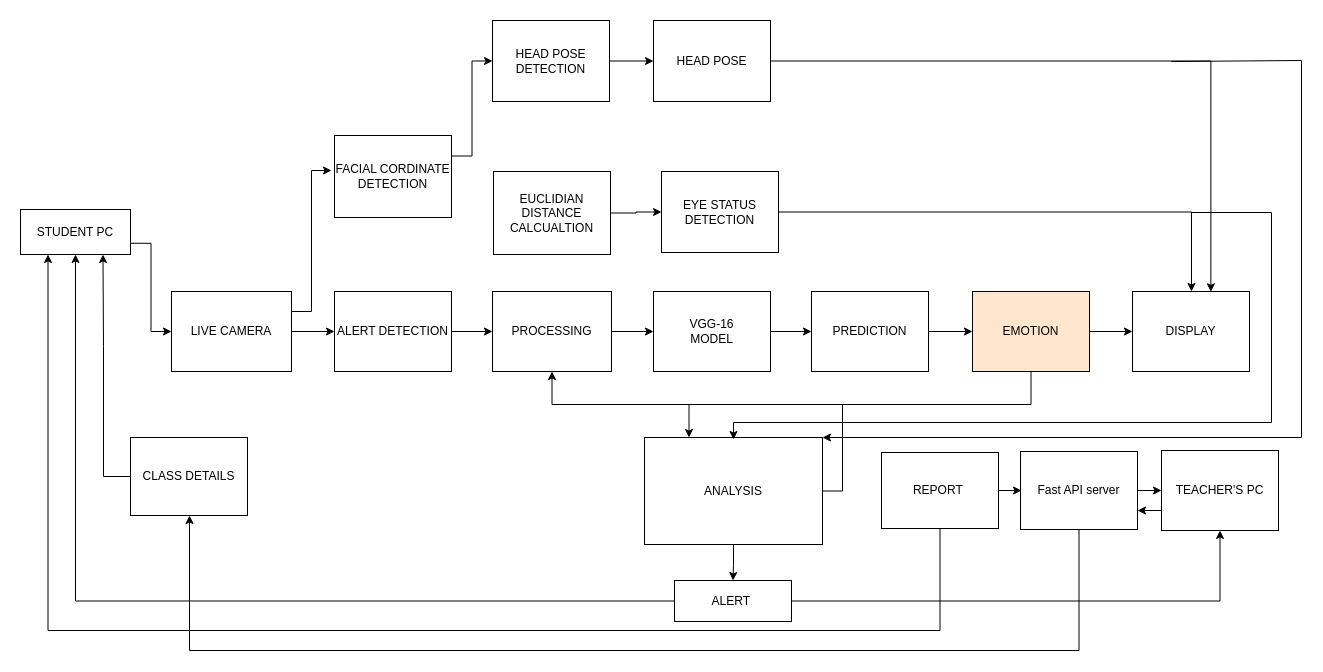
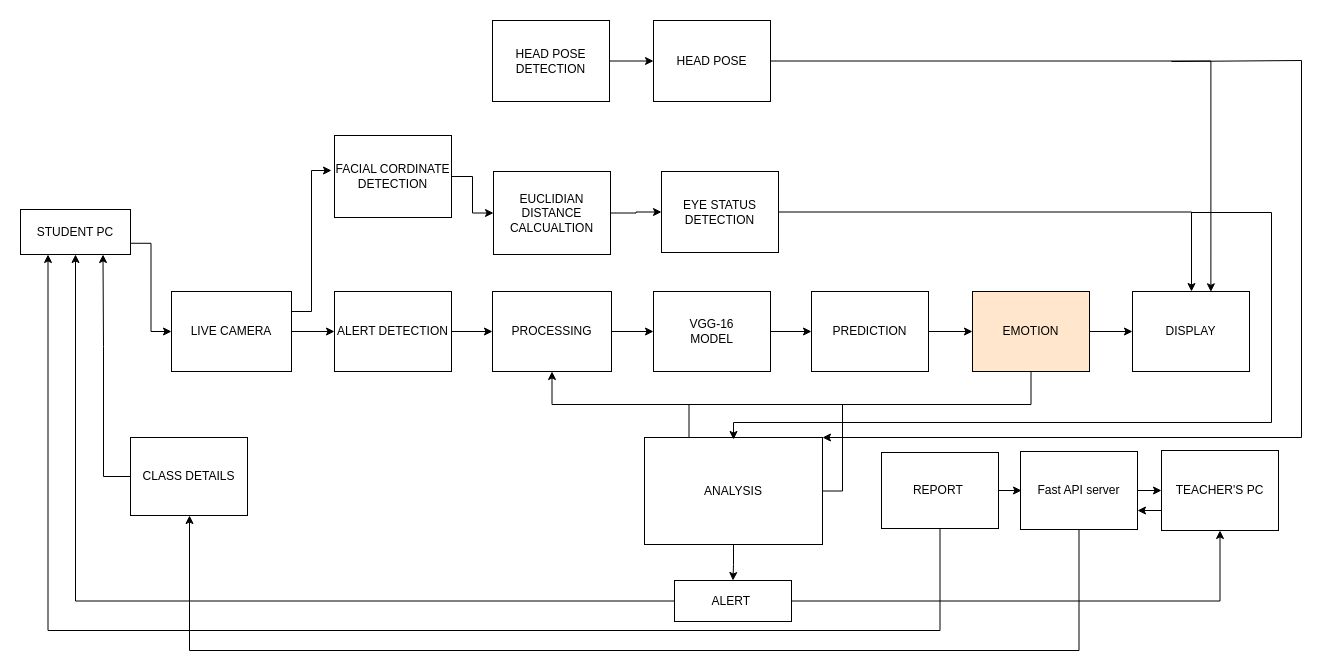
(472, 112) -> none
none -> (473, 191)
(689, 429) -> (689, 431)
